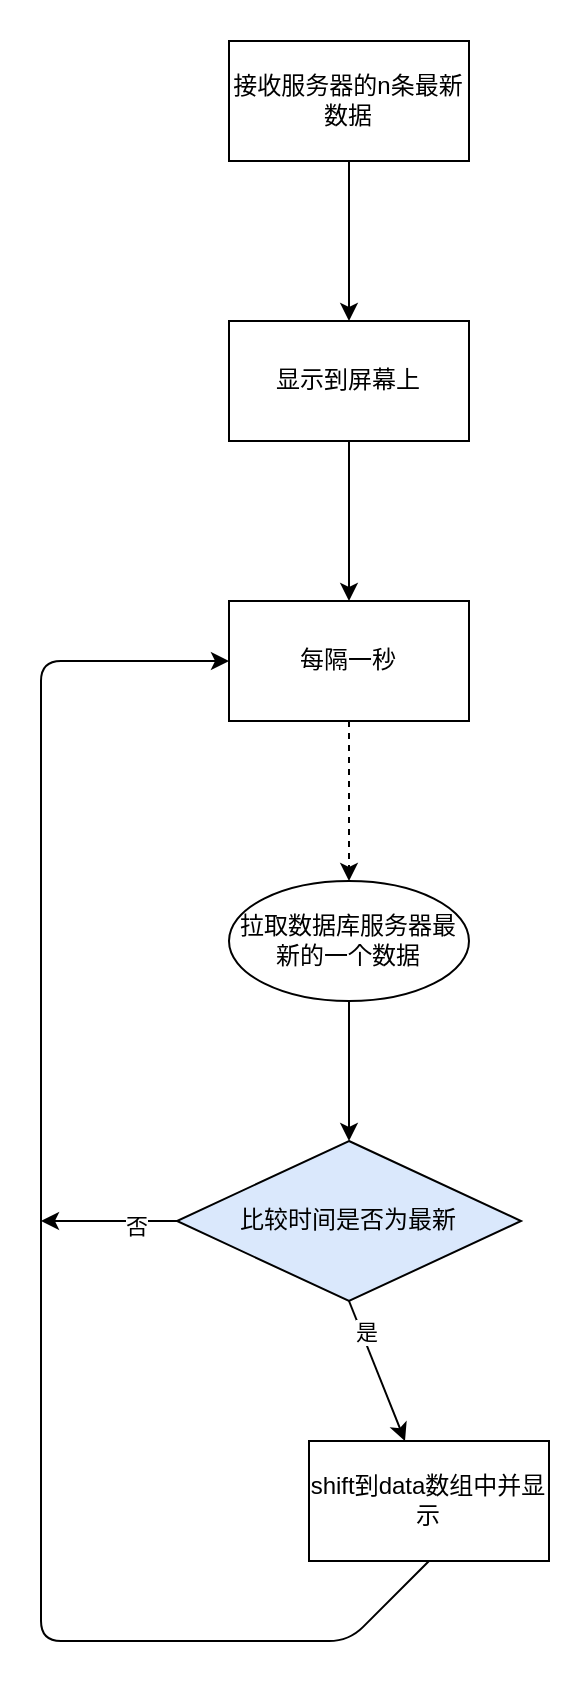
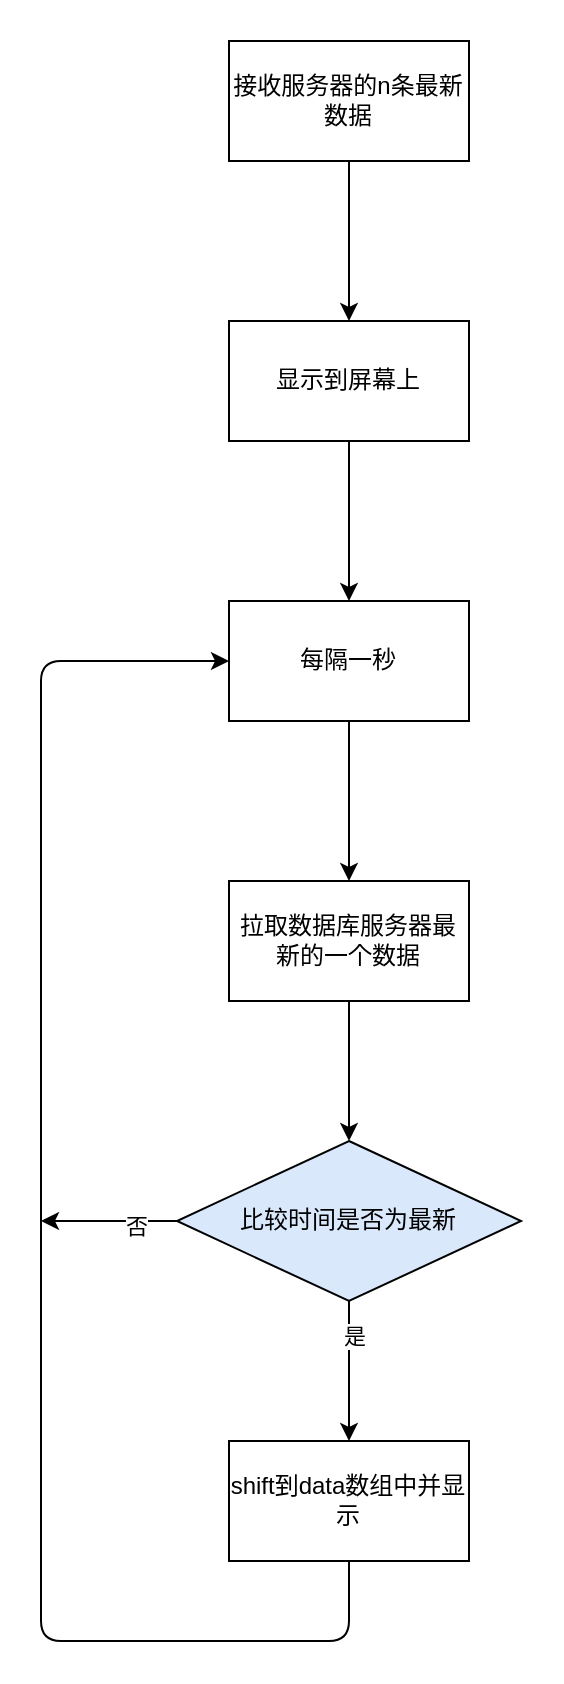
(349, 794) -> (349, 794)
(349, 941) -> (349, 941)
(429, 1501) -> (349, 1501)
